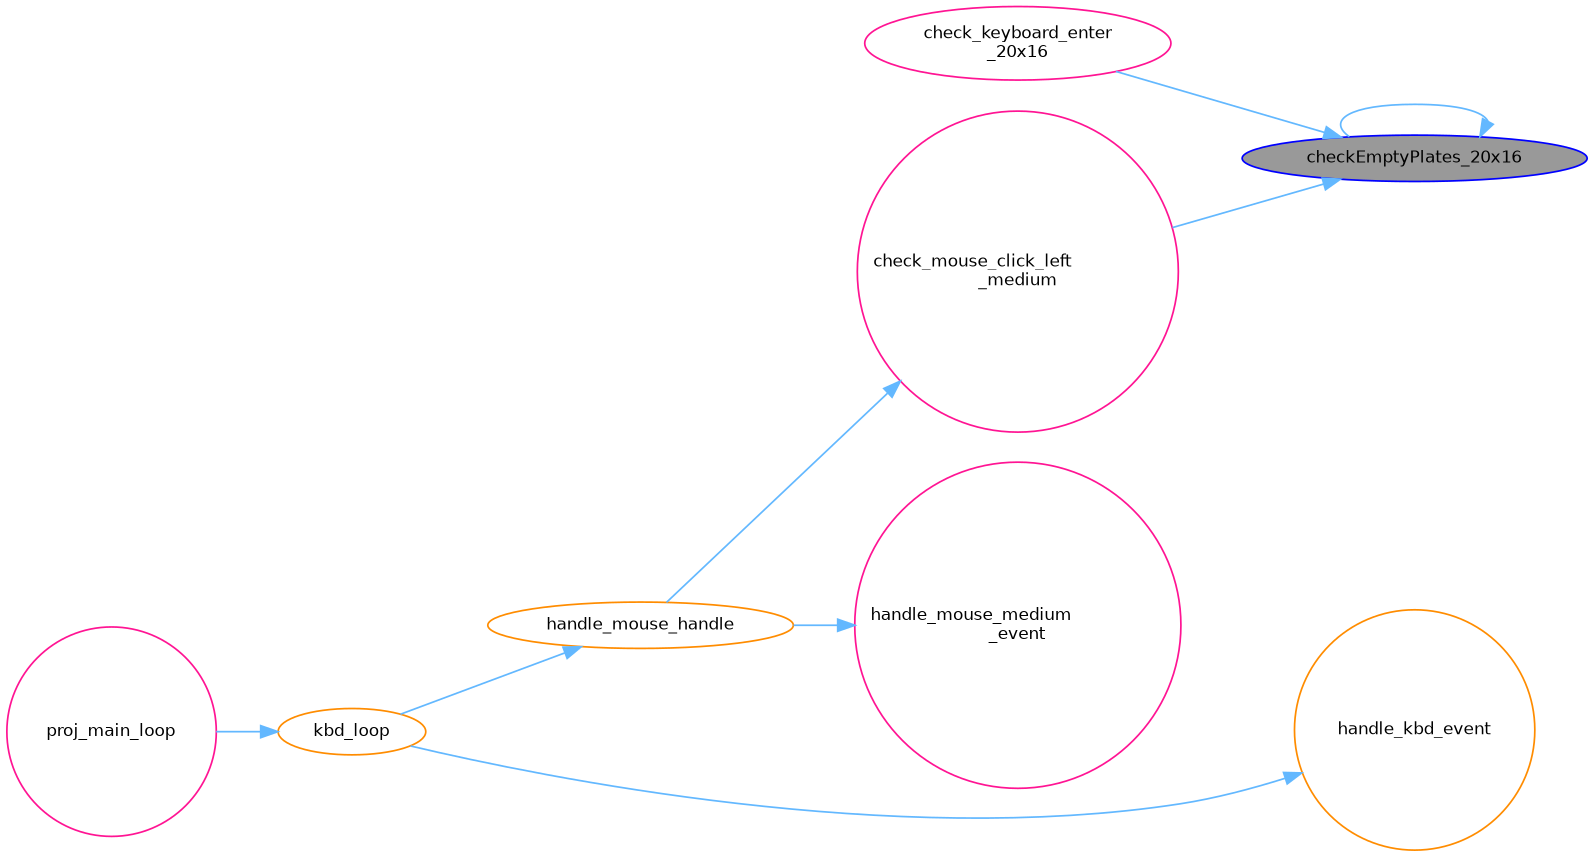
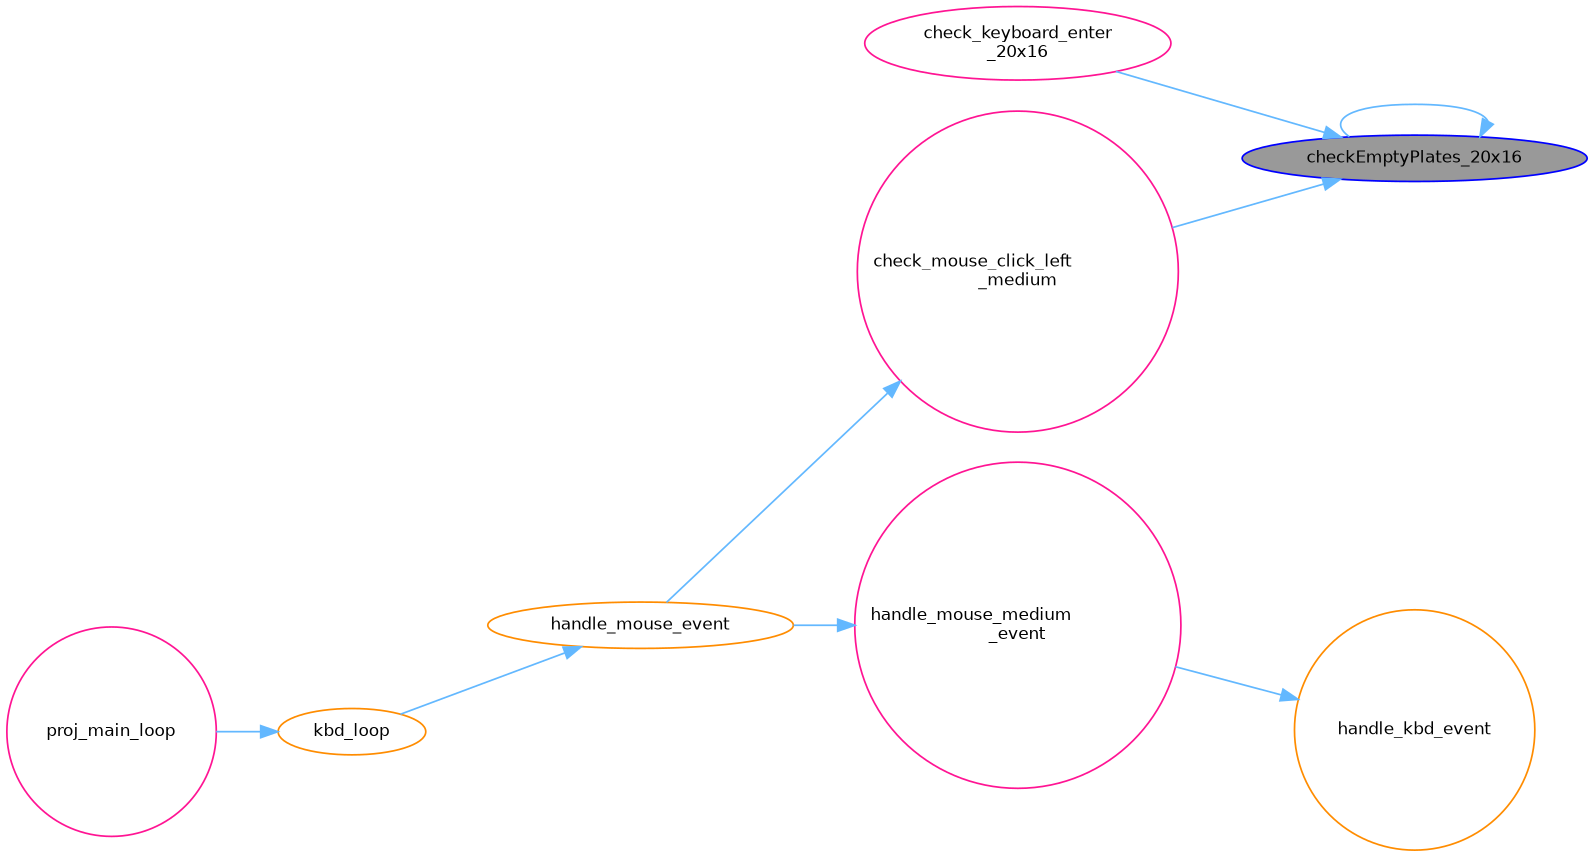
(641, 625) -> (641, 625)
(847, 813) -> (1228, 681)
